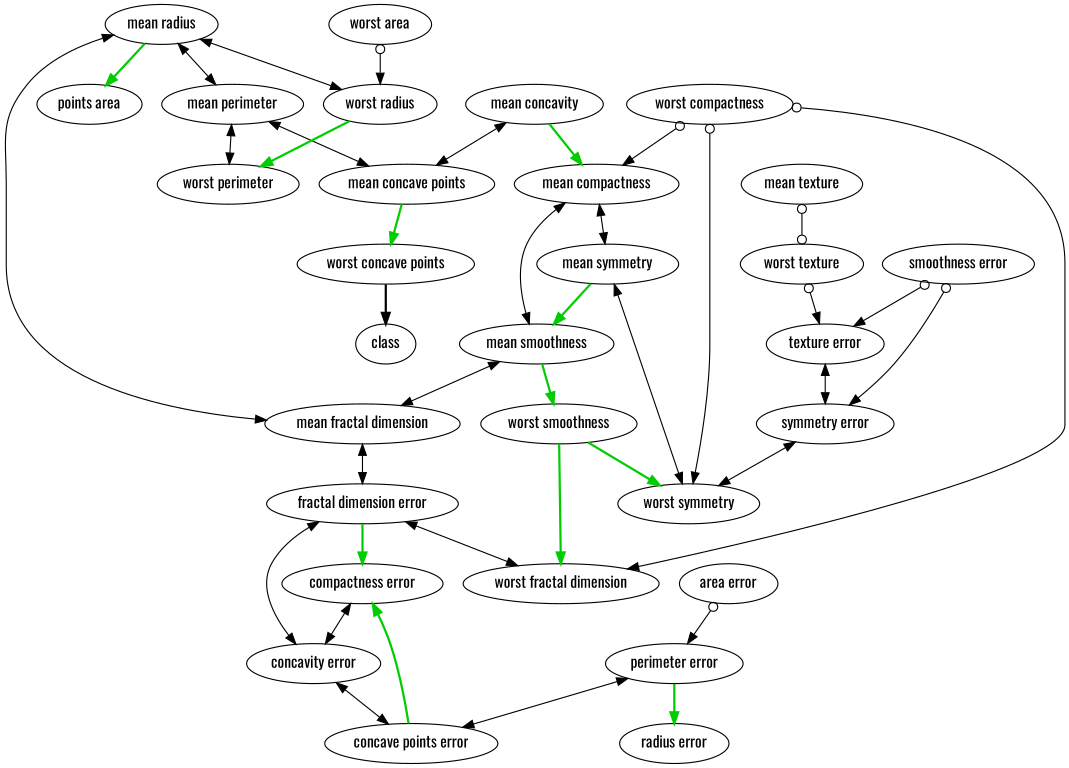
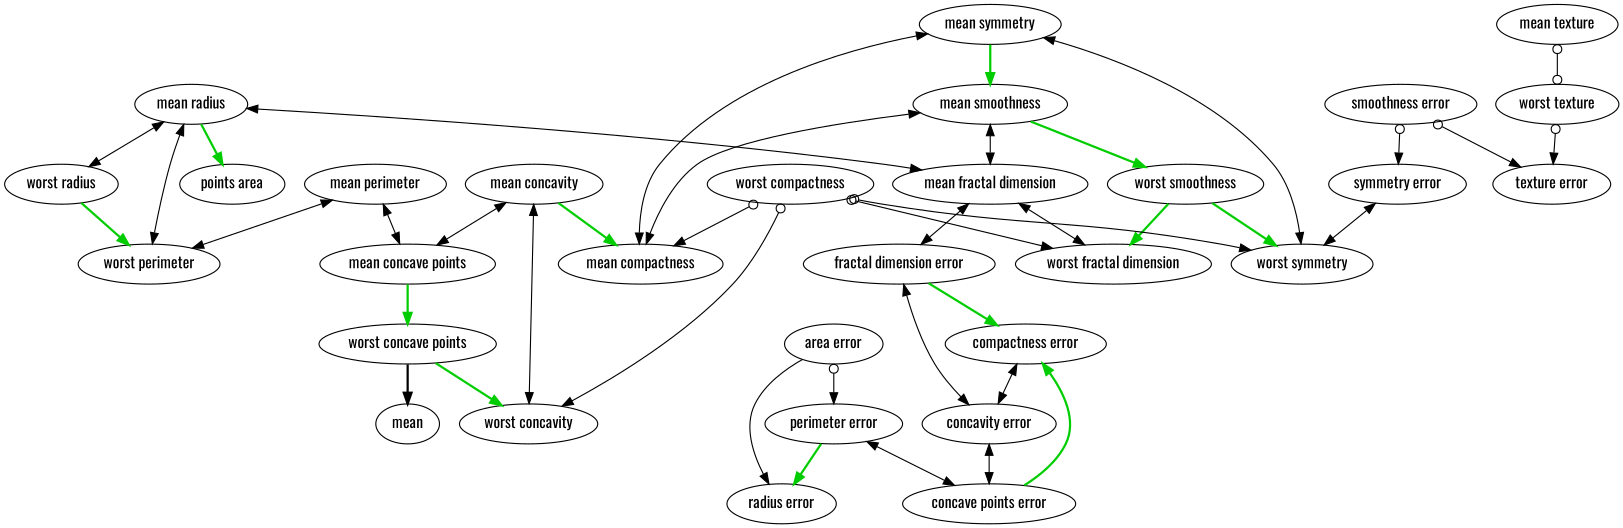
(380, 24) -> none
(197, 64) -> (165, 183)
(386, 344) -> (408, 424)
(825, 384) -> none
none -> (754, 407)
none -> (529, 424)
(462, 544) -> (1064, 232)
